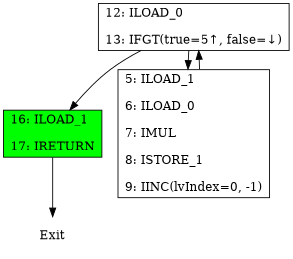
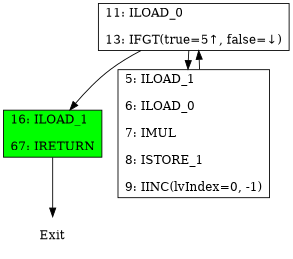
(194, 27) -> (194, 27)
(53, 134) -> (53, 134)
